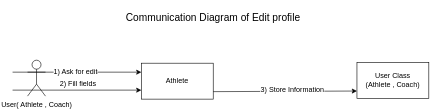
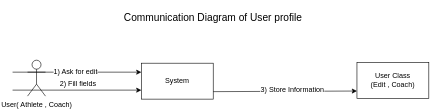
(213, 18) -> (213, 18)
(177, 81) -> (177, 81)
(393, 81) -> (393, 81)
